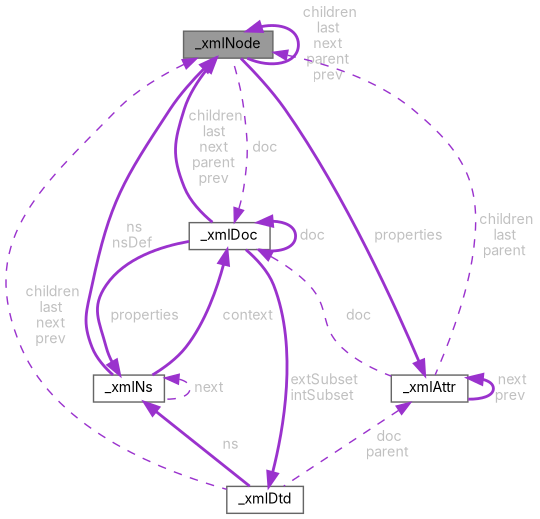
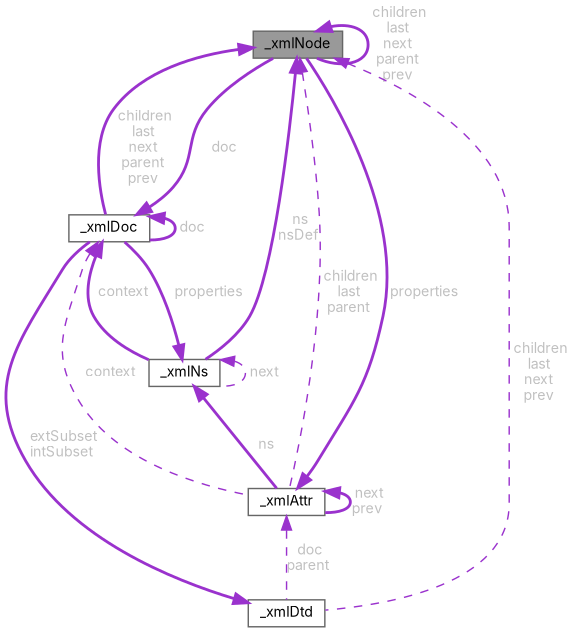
(246, 133) -> (198, 123)
(357, 316) -> (109, 373)
(203, 449) -> (240, 443)
